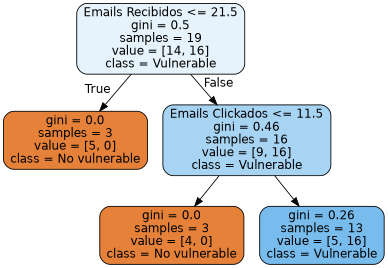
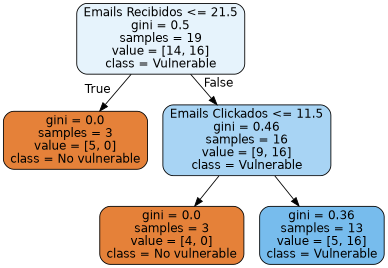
(322, 235) -> (322, 235)
